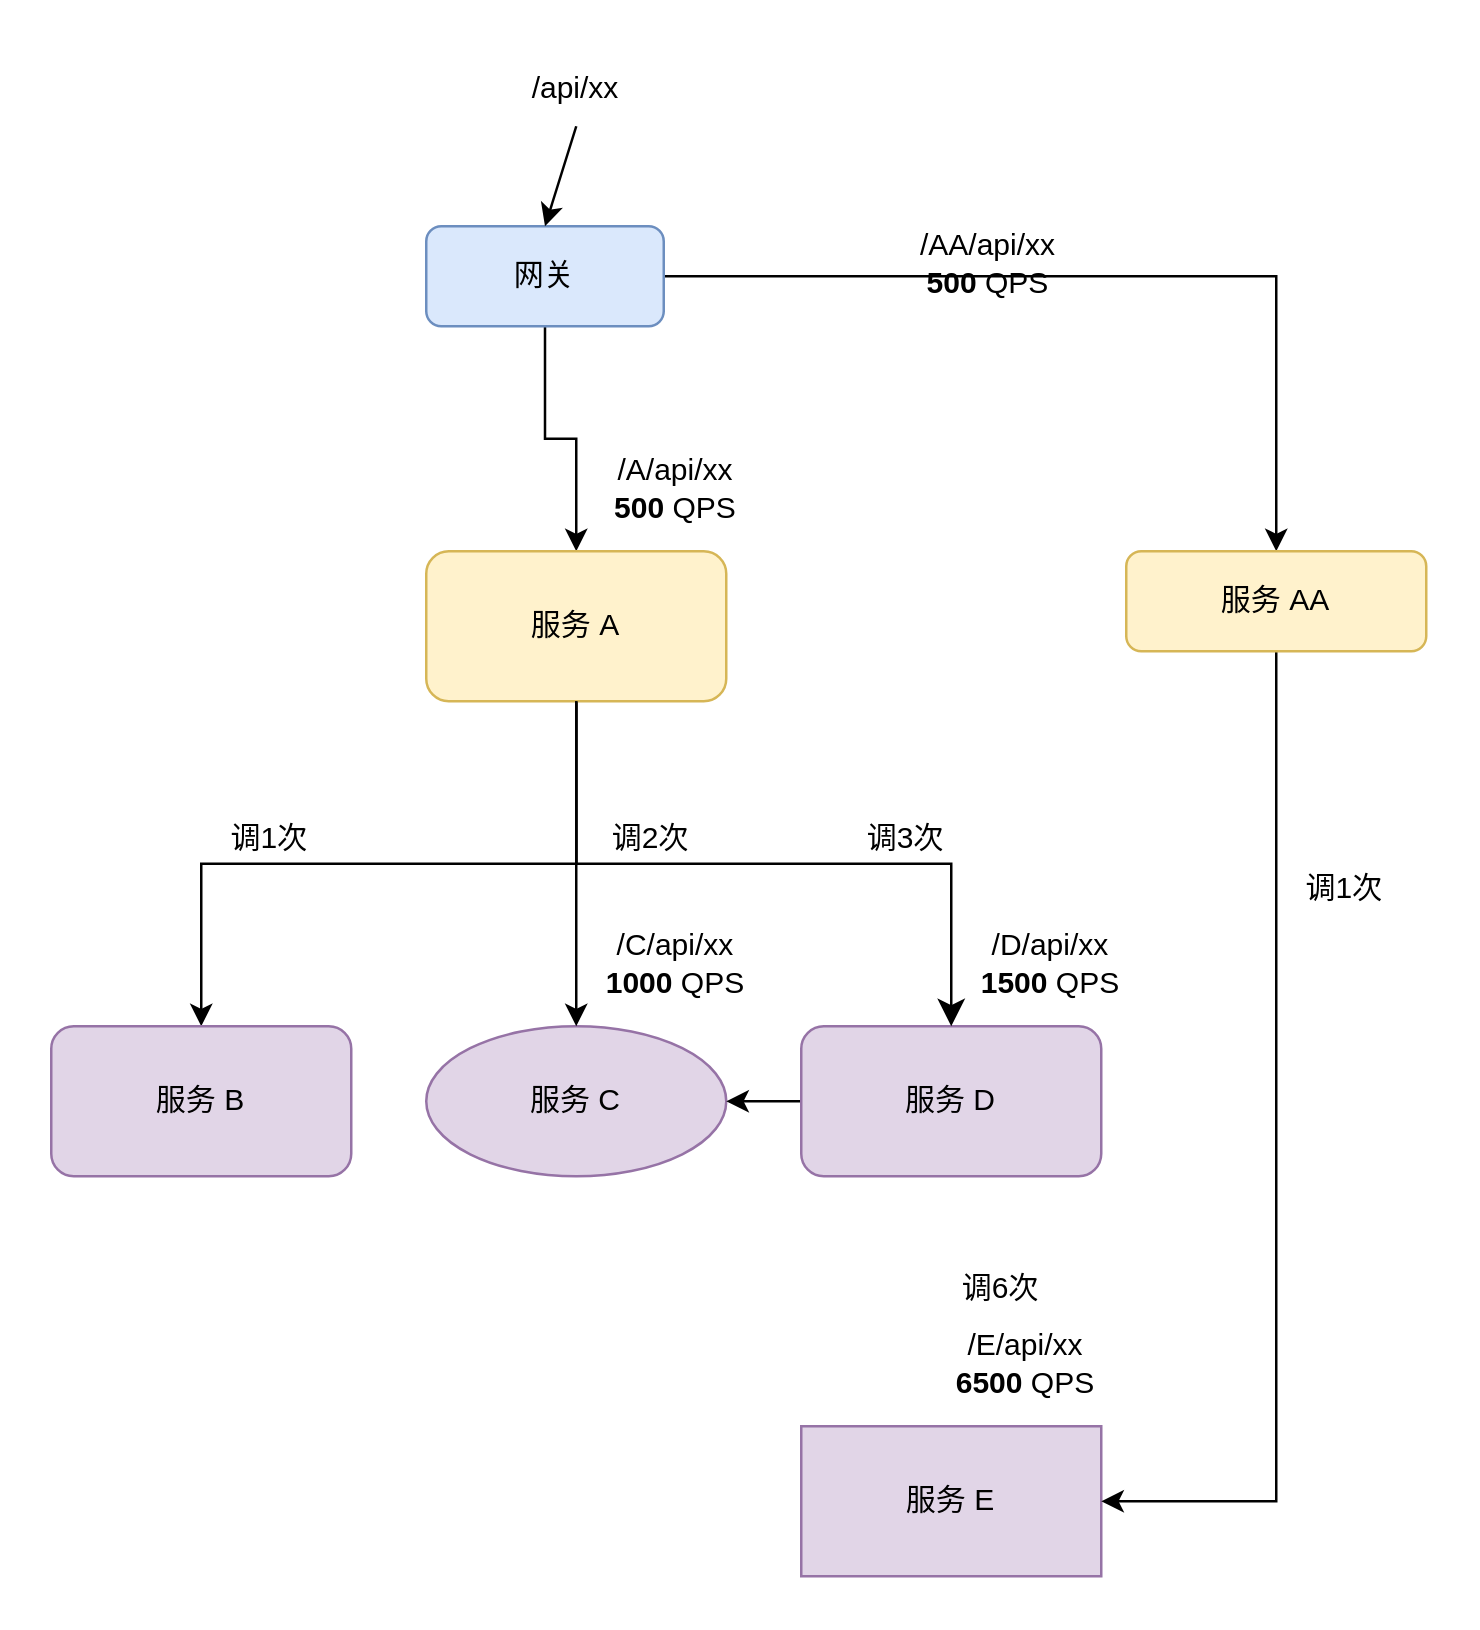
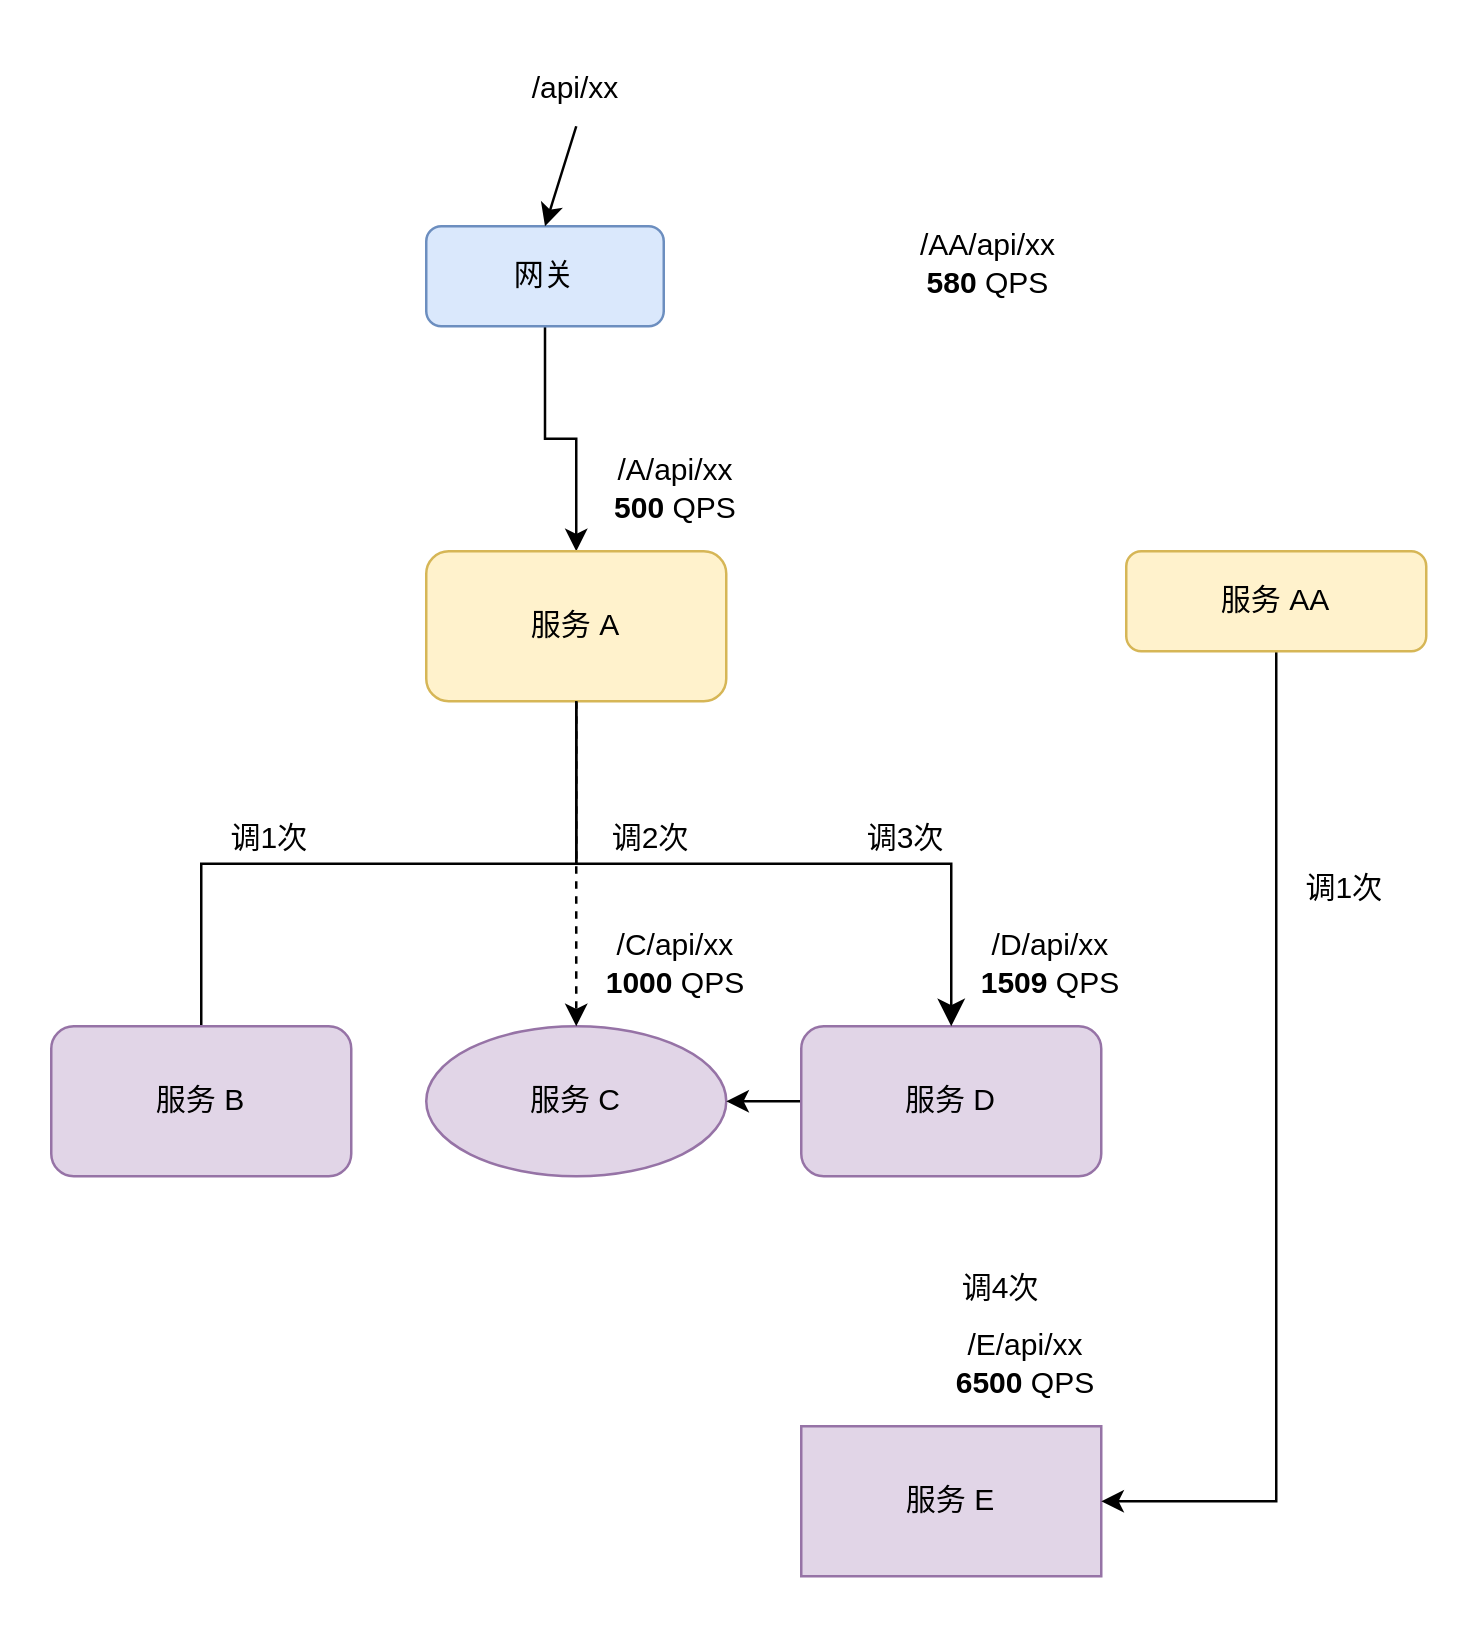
(989, 264) -> (989, 264)
(1099, 276) -> none
(576, 937) -> (576, 937)
(1051, 964) -> (1051, 964)
(201, 1008) -> (201, 1015)
(1001, 1289) -> (1001, 1289)
